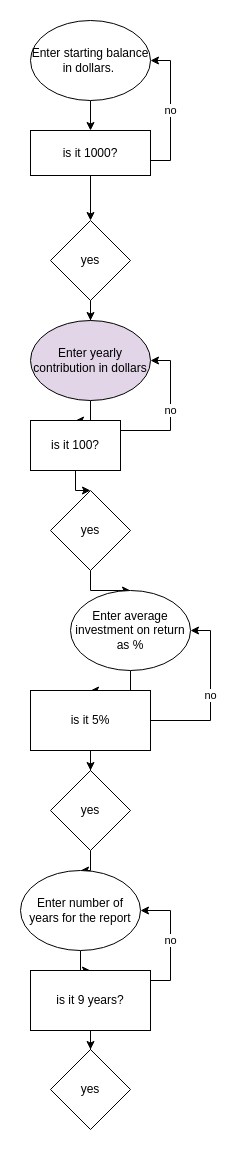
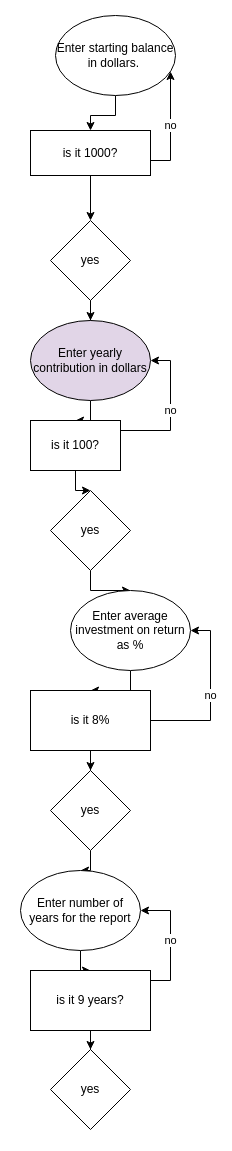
(91, 61) -> (116, 56)
(91, 721) -> (91, 721)
